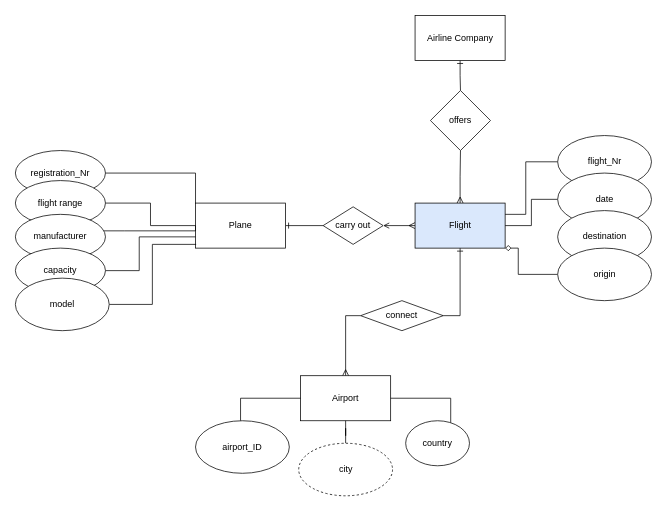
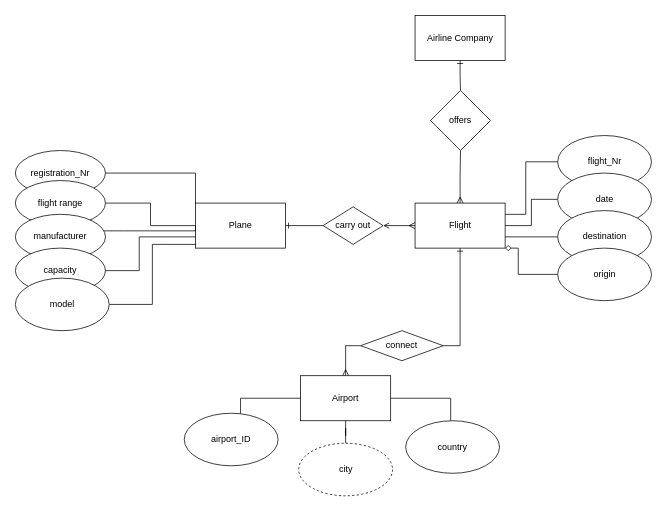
(460, 225) -> (460, 225)
none -> (531, 237)
(402, 315) -> (402, 345)
(437, 443) -> (452, 447)
(242, 447) -> (231, 439)
